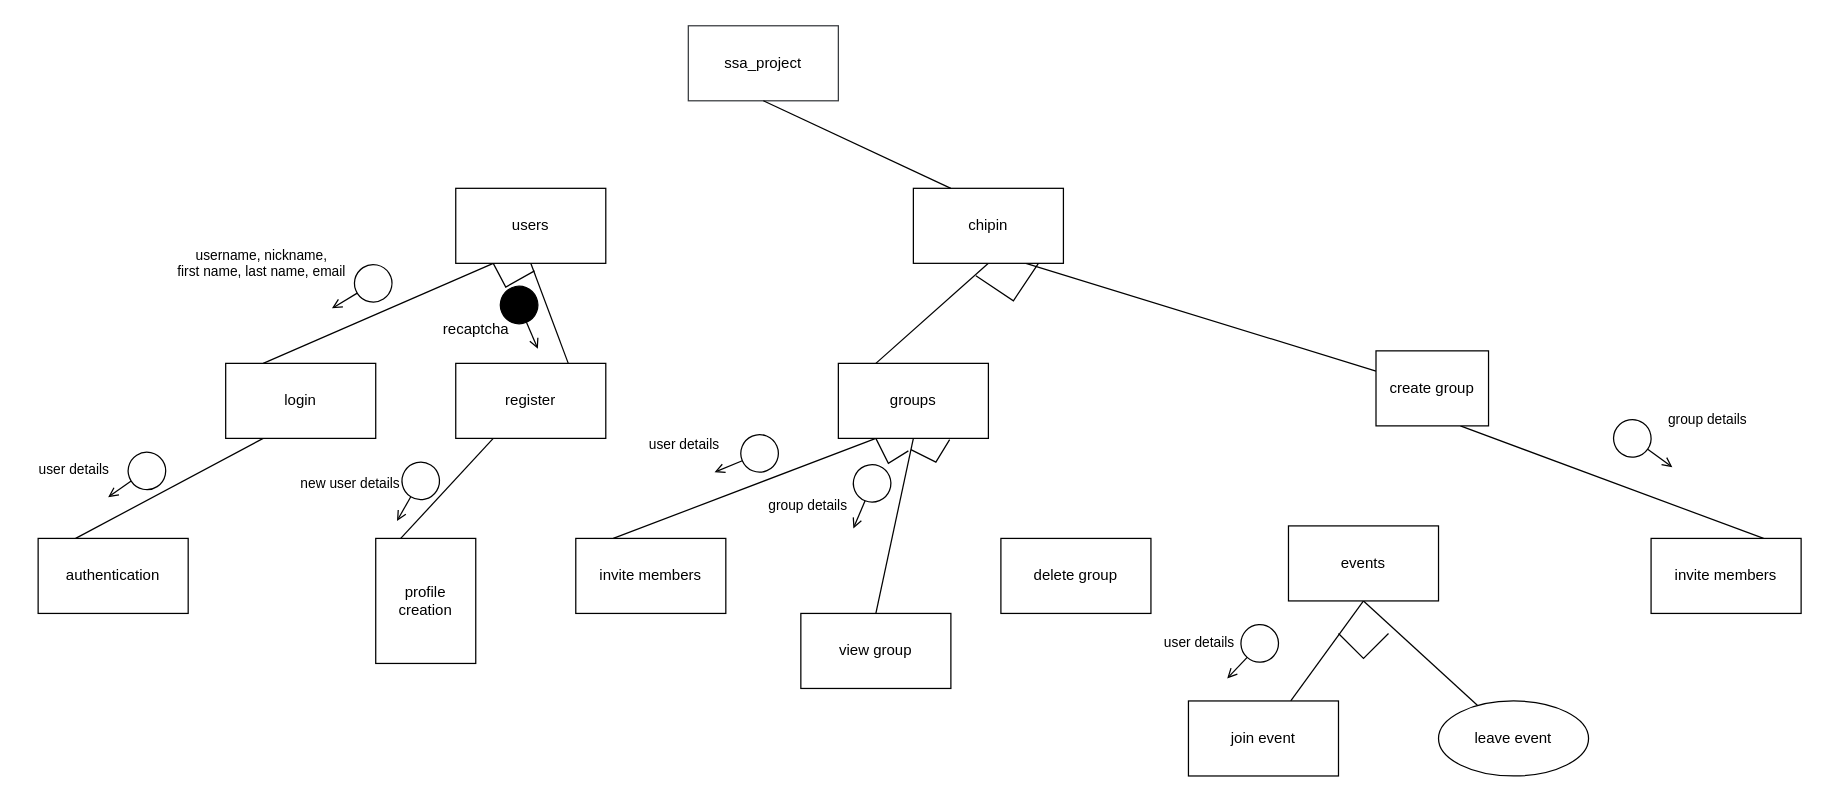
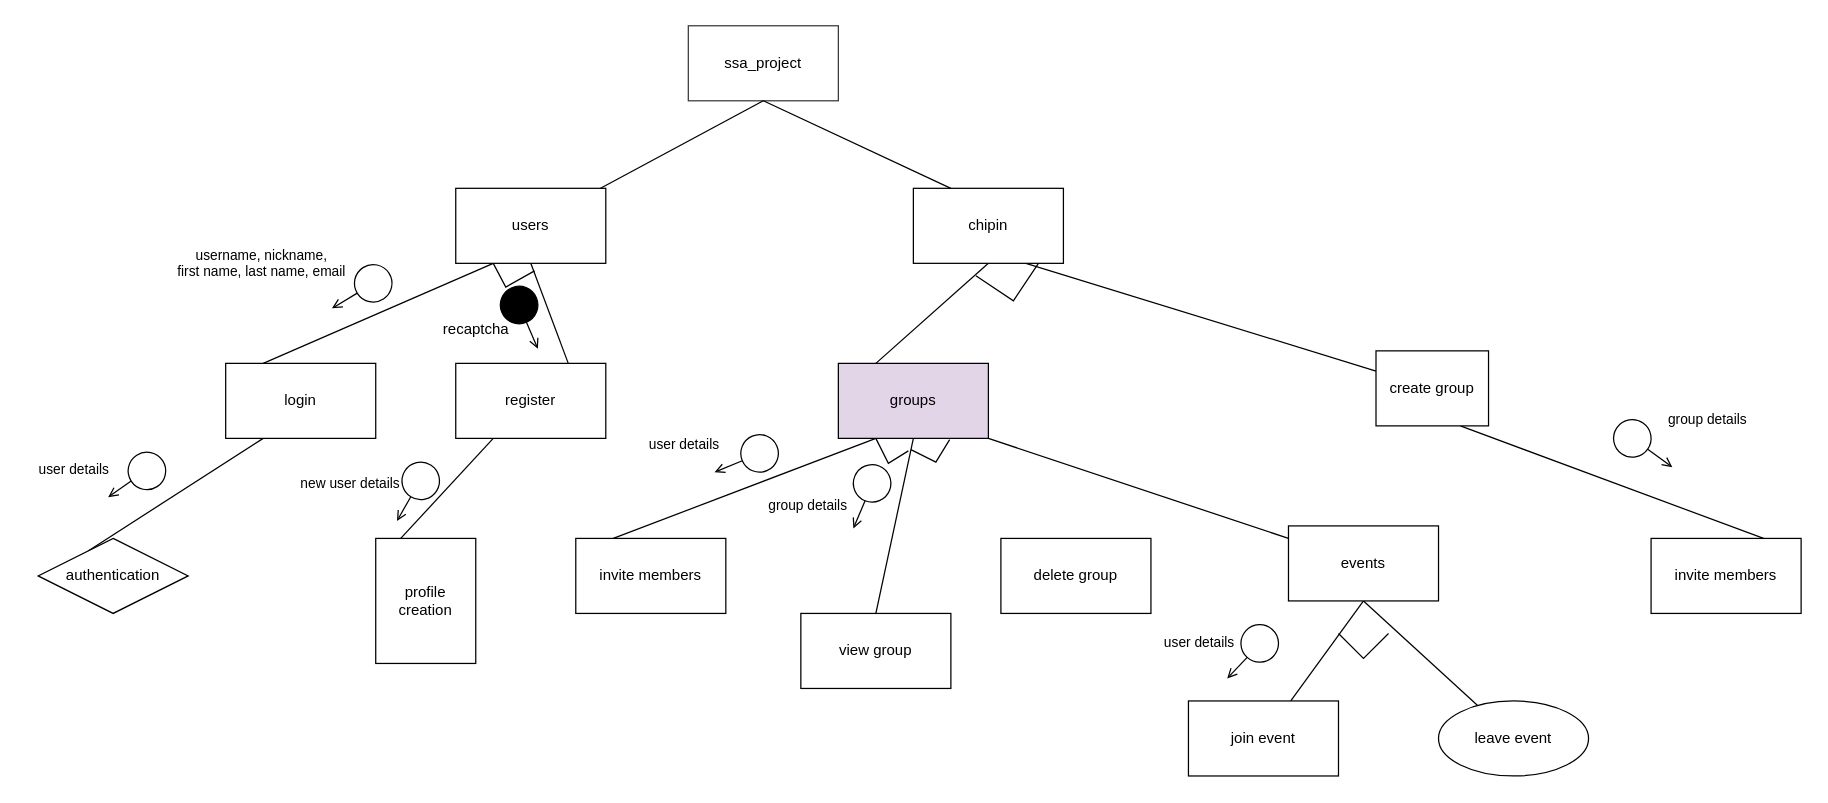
none -> (681, 145)
(913, 401) -> (913, 401)
none -> (1138, 488)
(113, 576) -> (113, 576)
